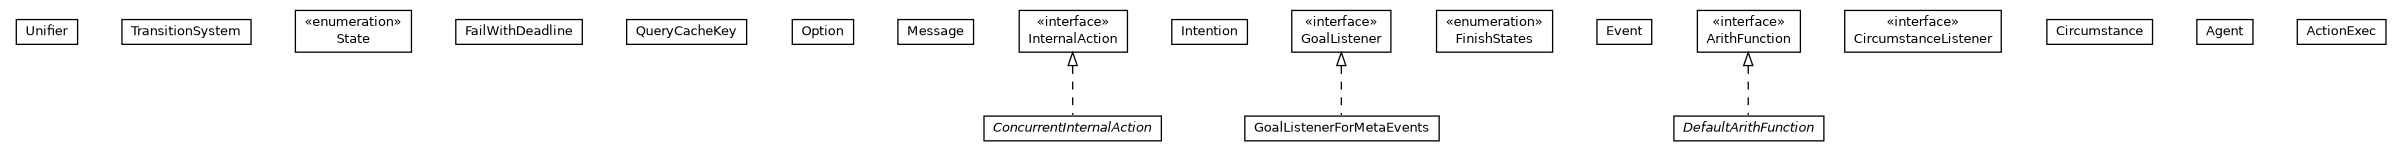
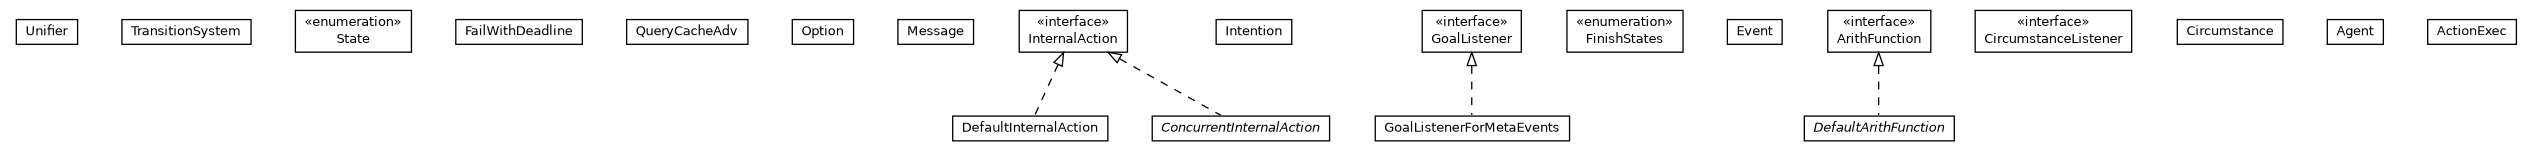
none -> (687, 31)
(687, 31) -> none
none -> (1030, 128)
